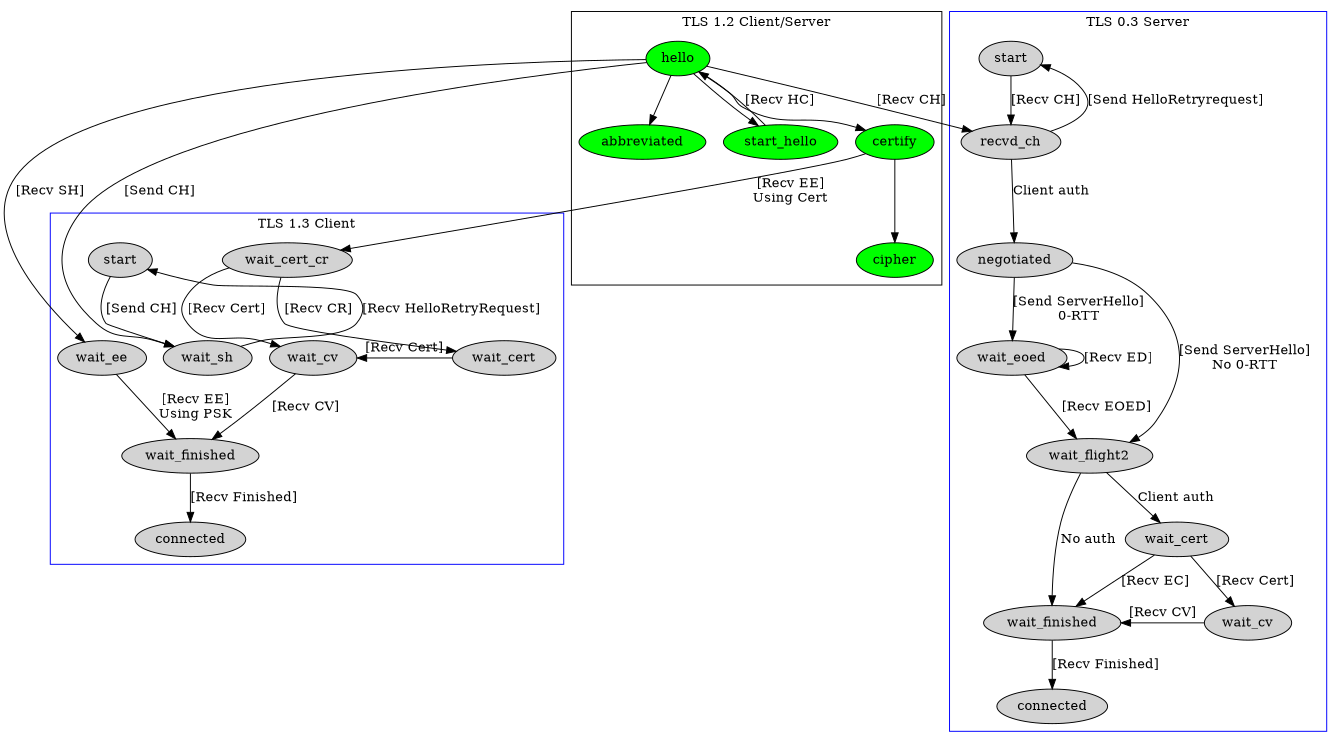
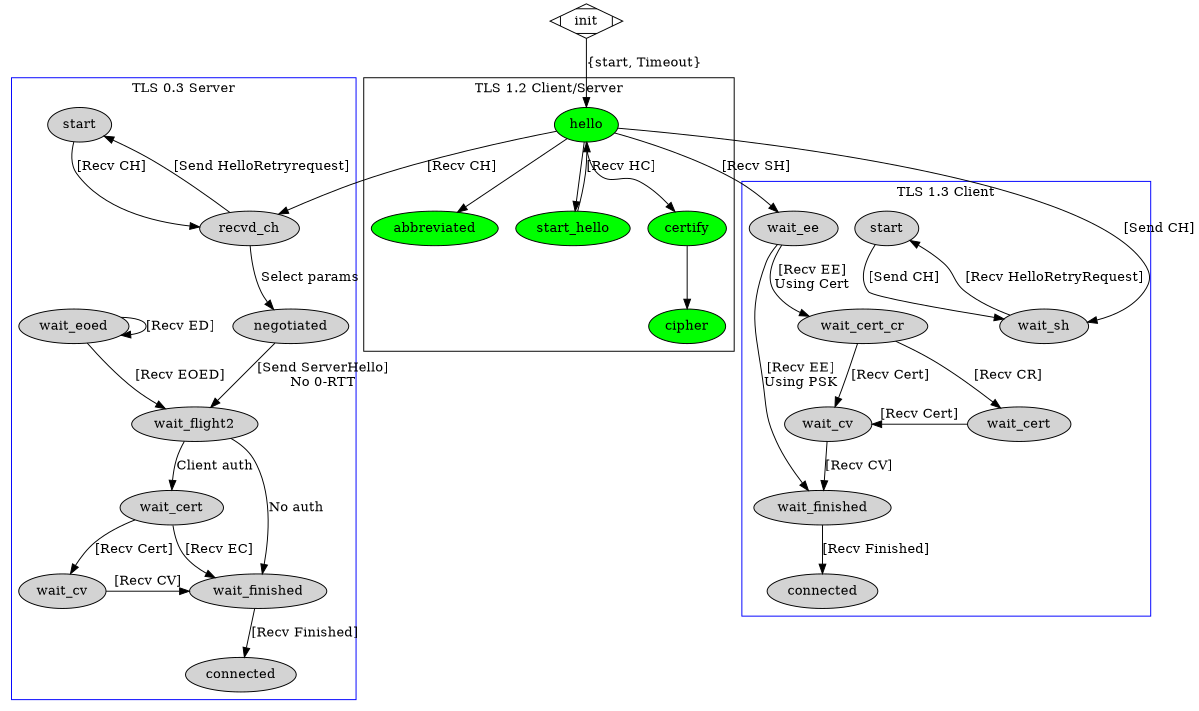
none -> (586, 21)
(1051, 191) -> (310, 277)
(608, 204) -> (771, 284)
(1013, 304) -> none
